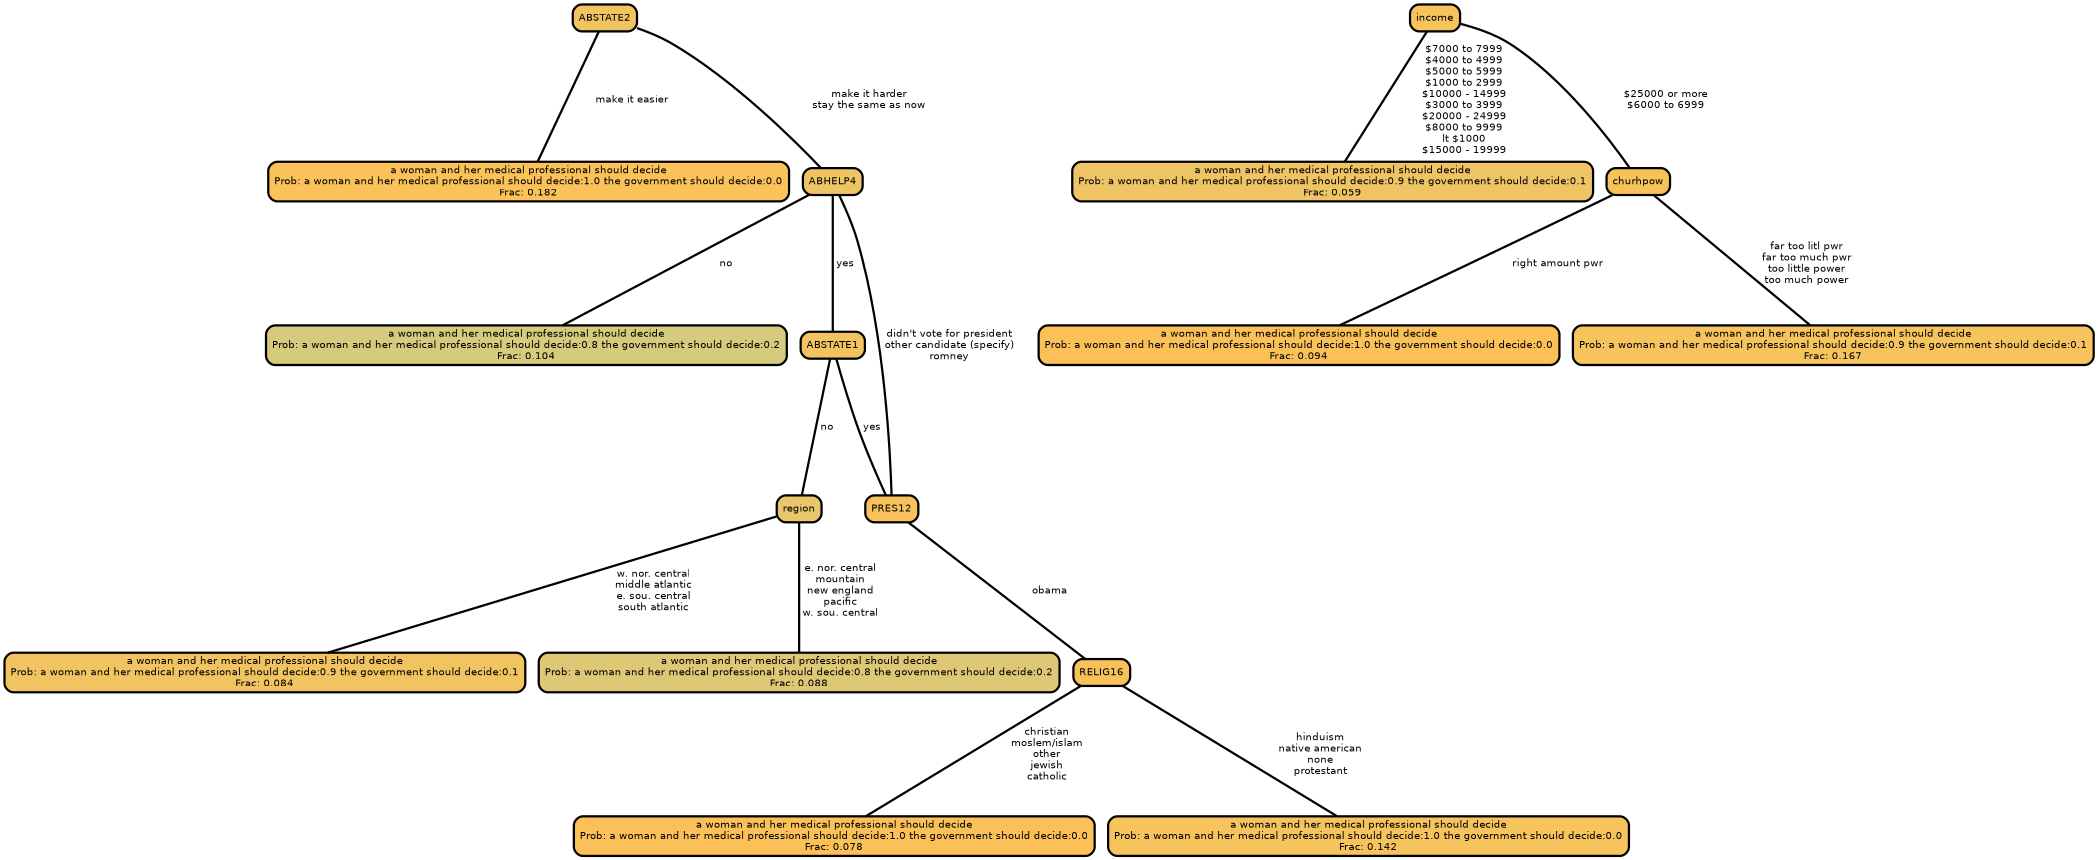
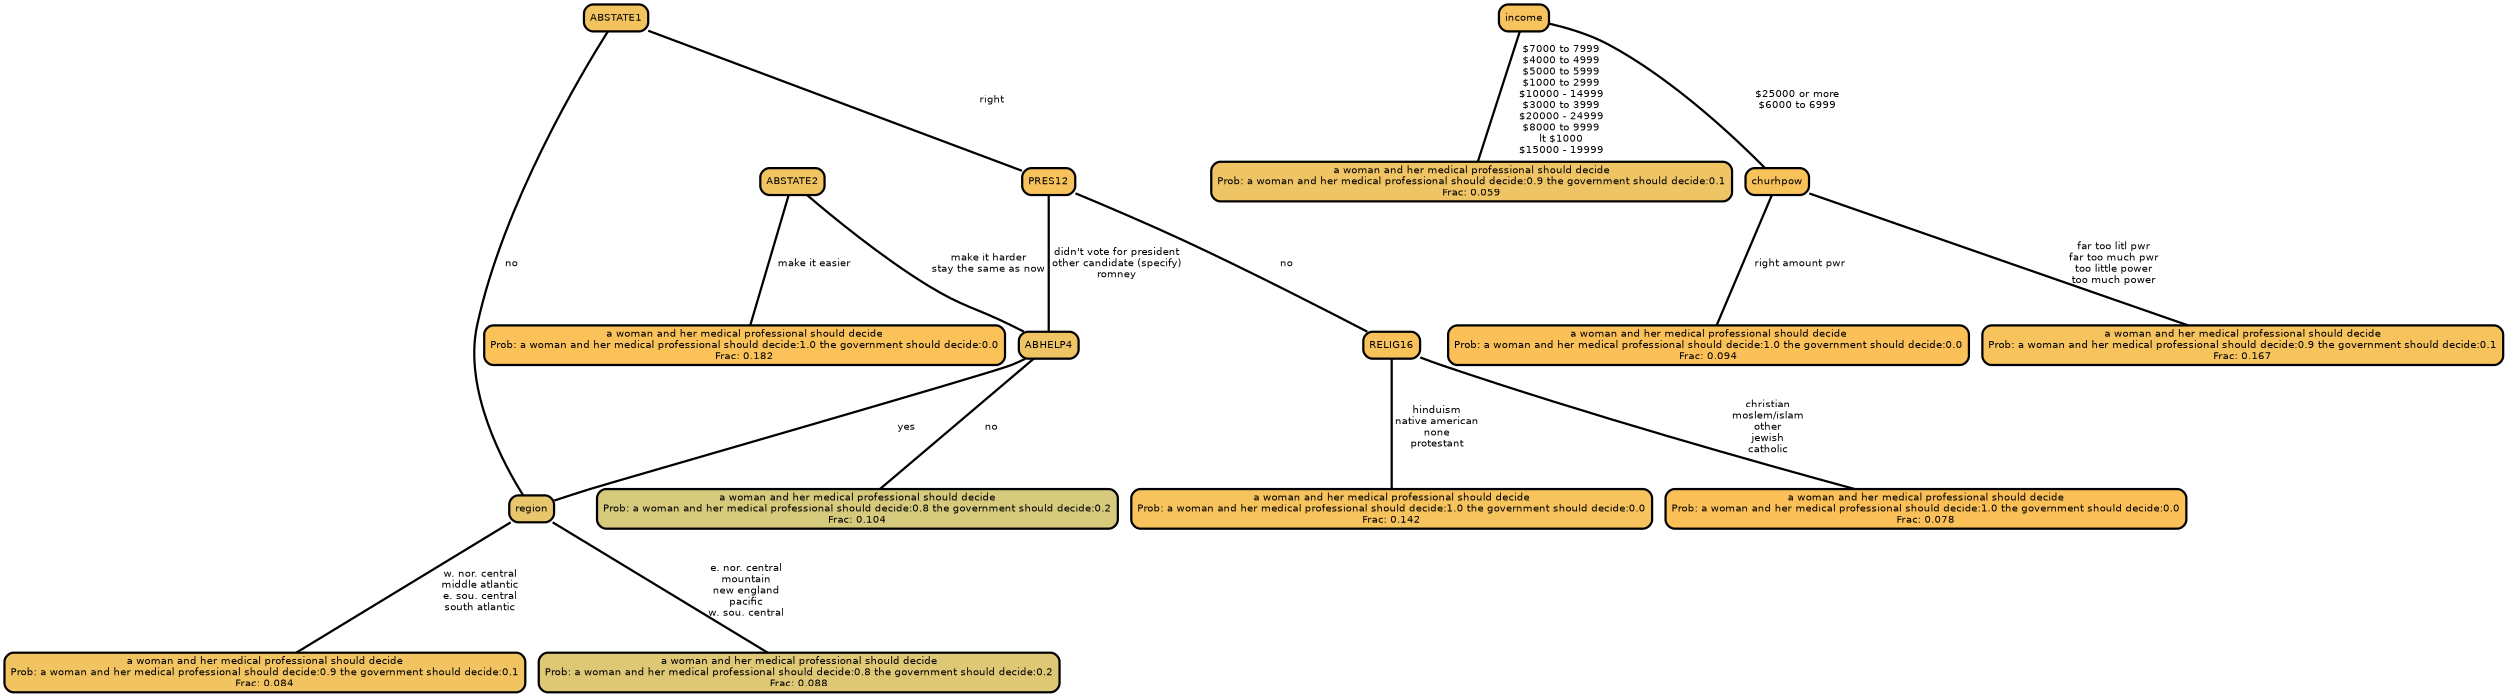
(833, 263) -> (790, 431)
(871, 427) -> (990, 100)
(1048, 591) -> (1285, 263)
